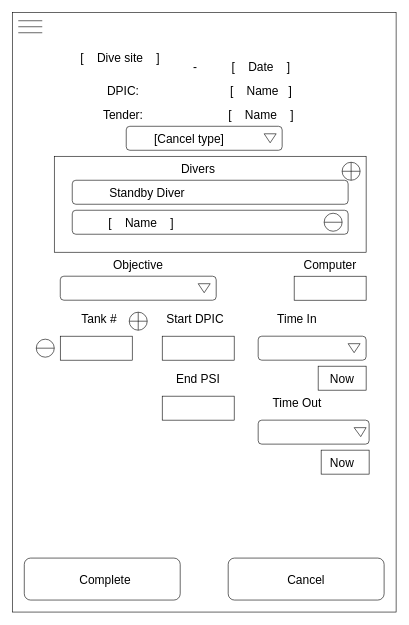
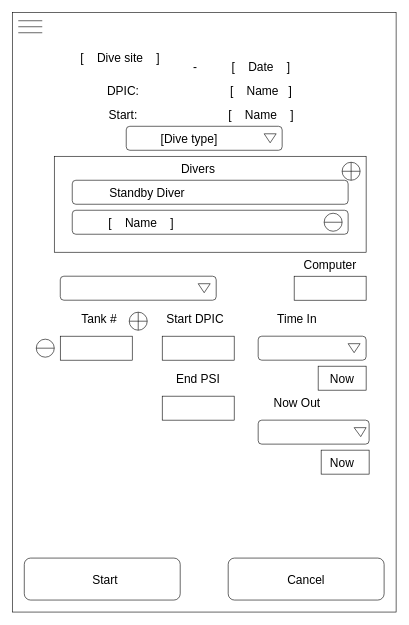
(123, 114) -> (123, 114)
(189, 138) -> (189, 138)
(138, 264) -> none
(297, 402) -> (297, 402)
(105, 579) -> (105, 579)
